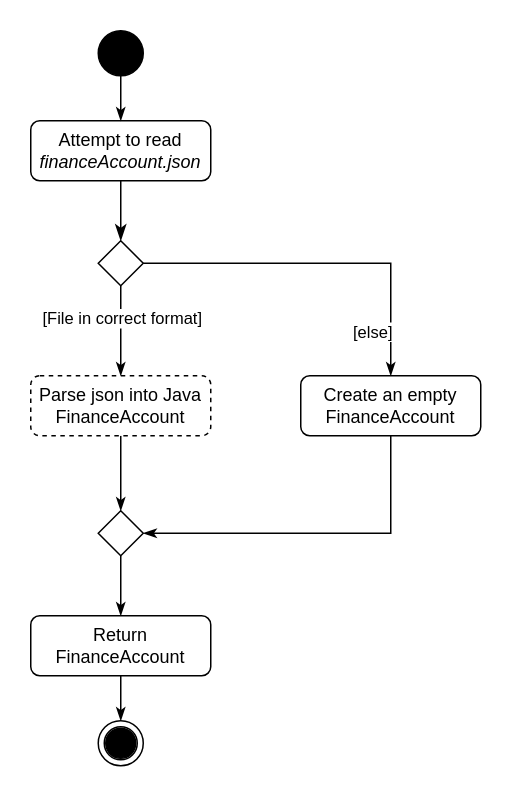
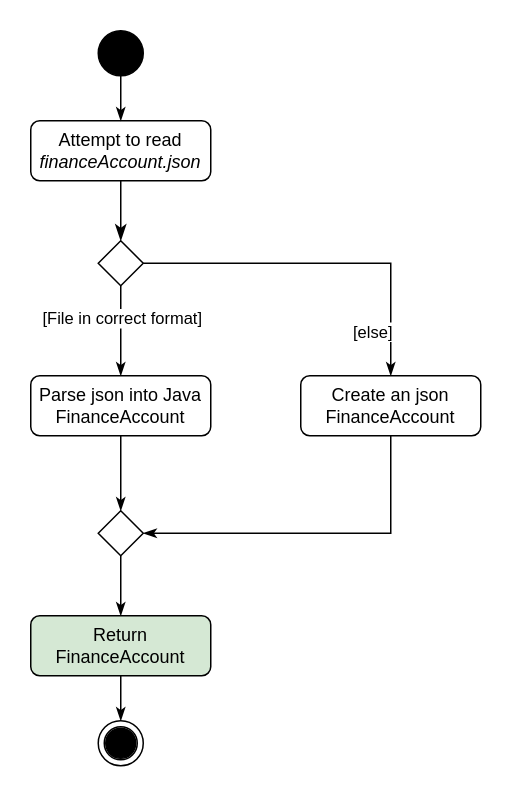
(121, 406) -> (121, 406)
(391, 406) -> (391, 406)
(121, 646) -> (121, 646)
